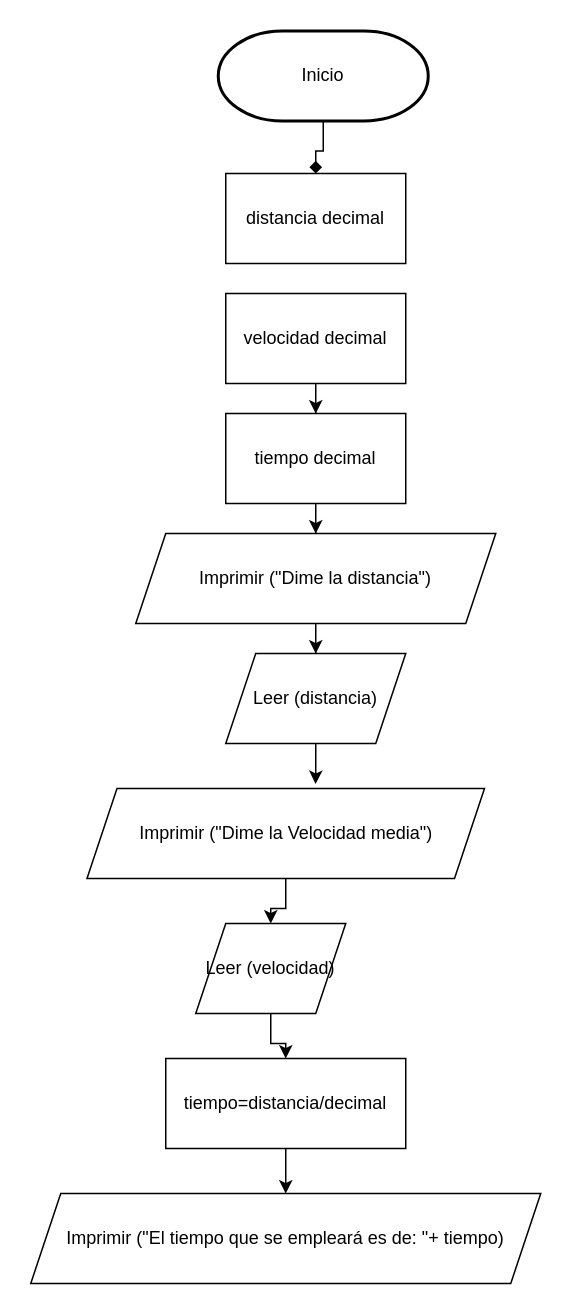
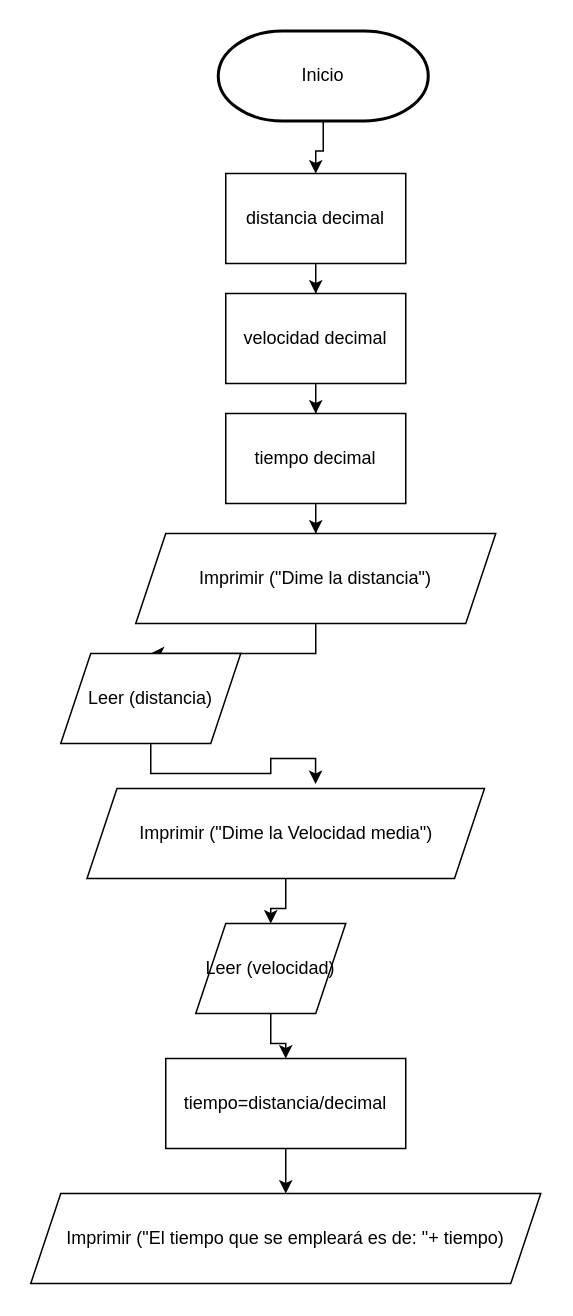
(316, 161) -> (316, 162)
none -> (316, 283)
(316, 698) -> (151, 698)
